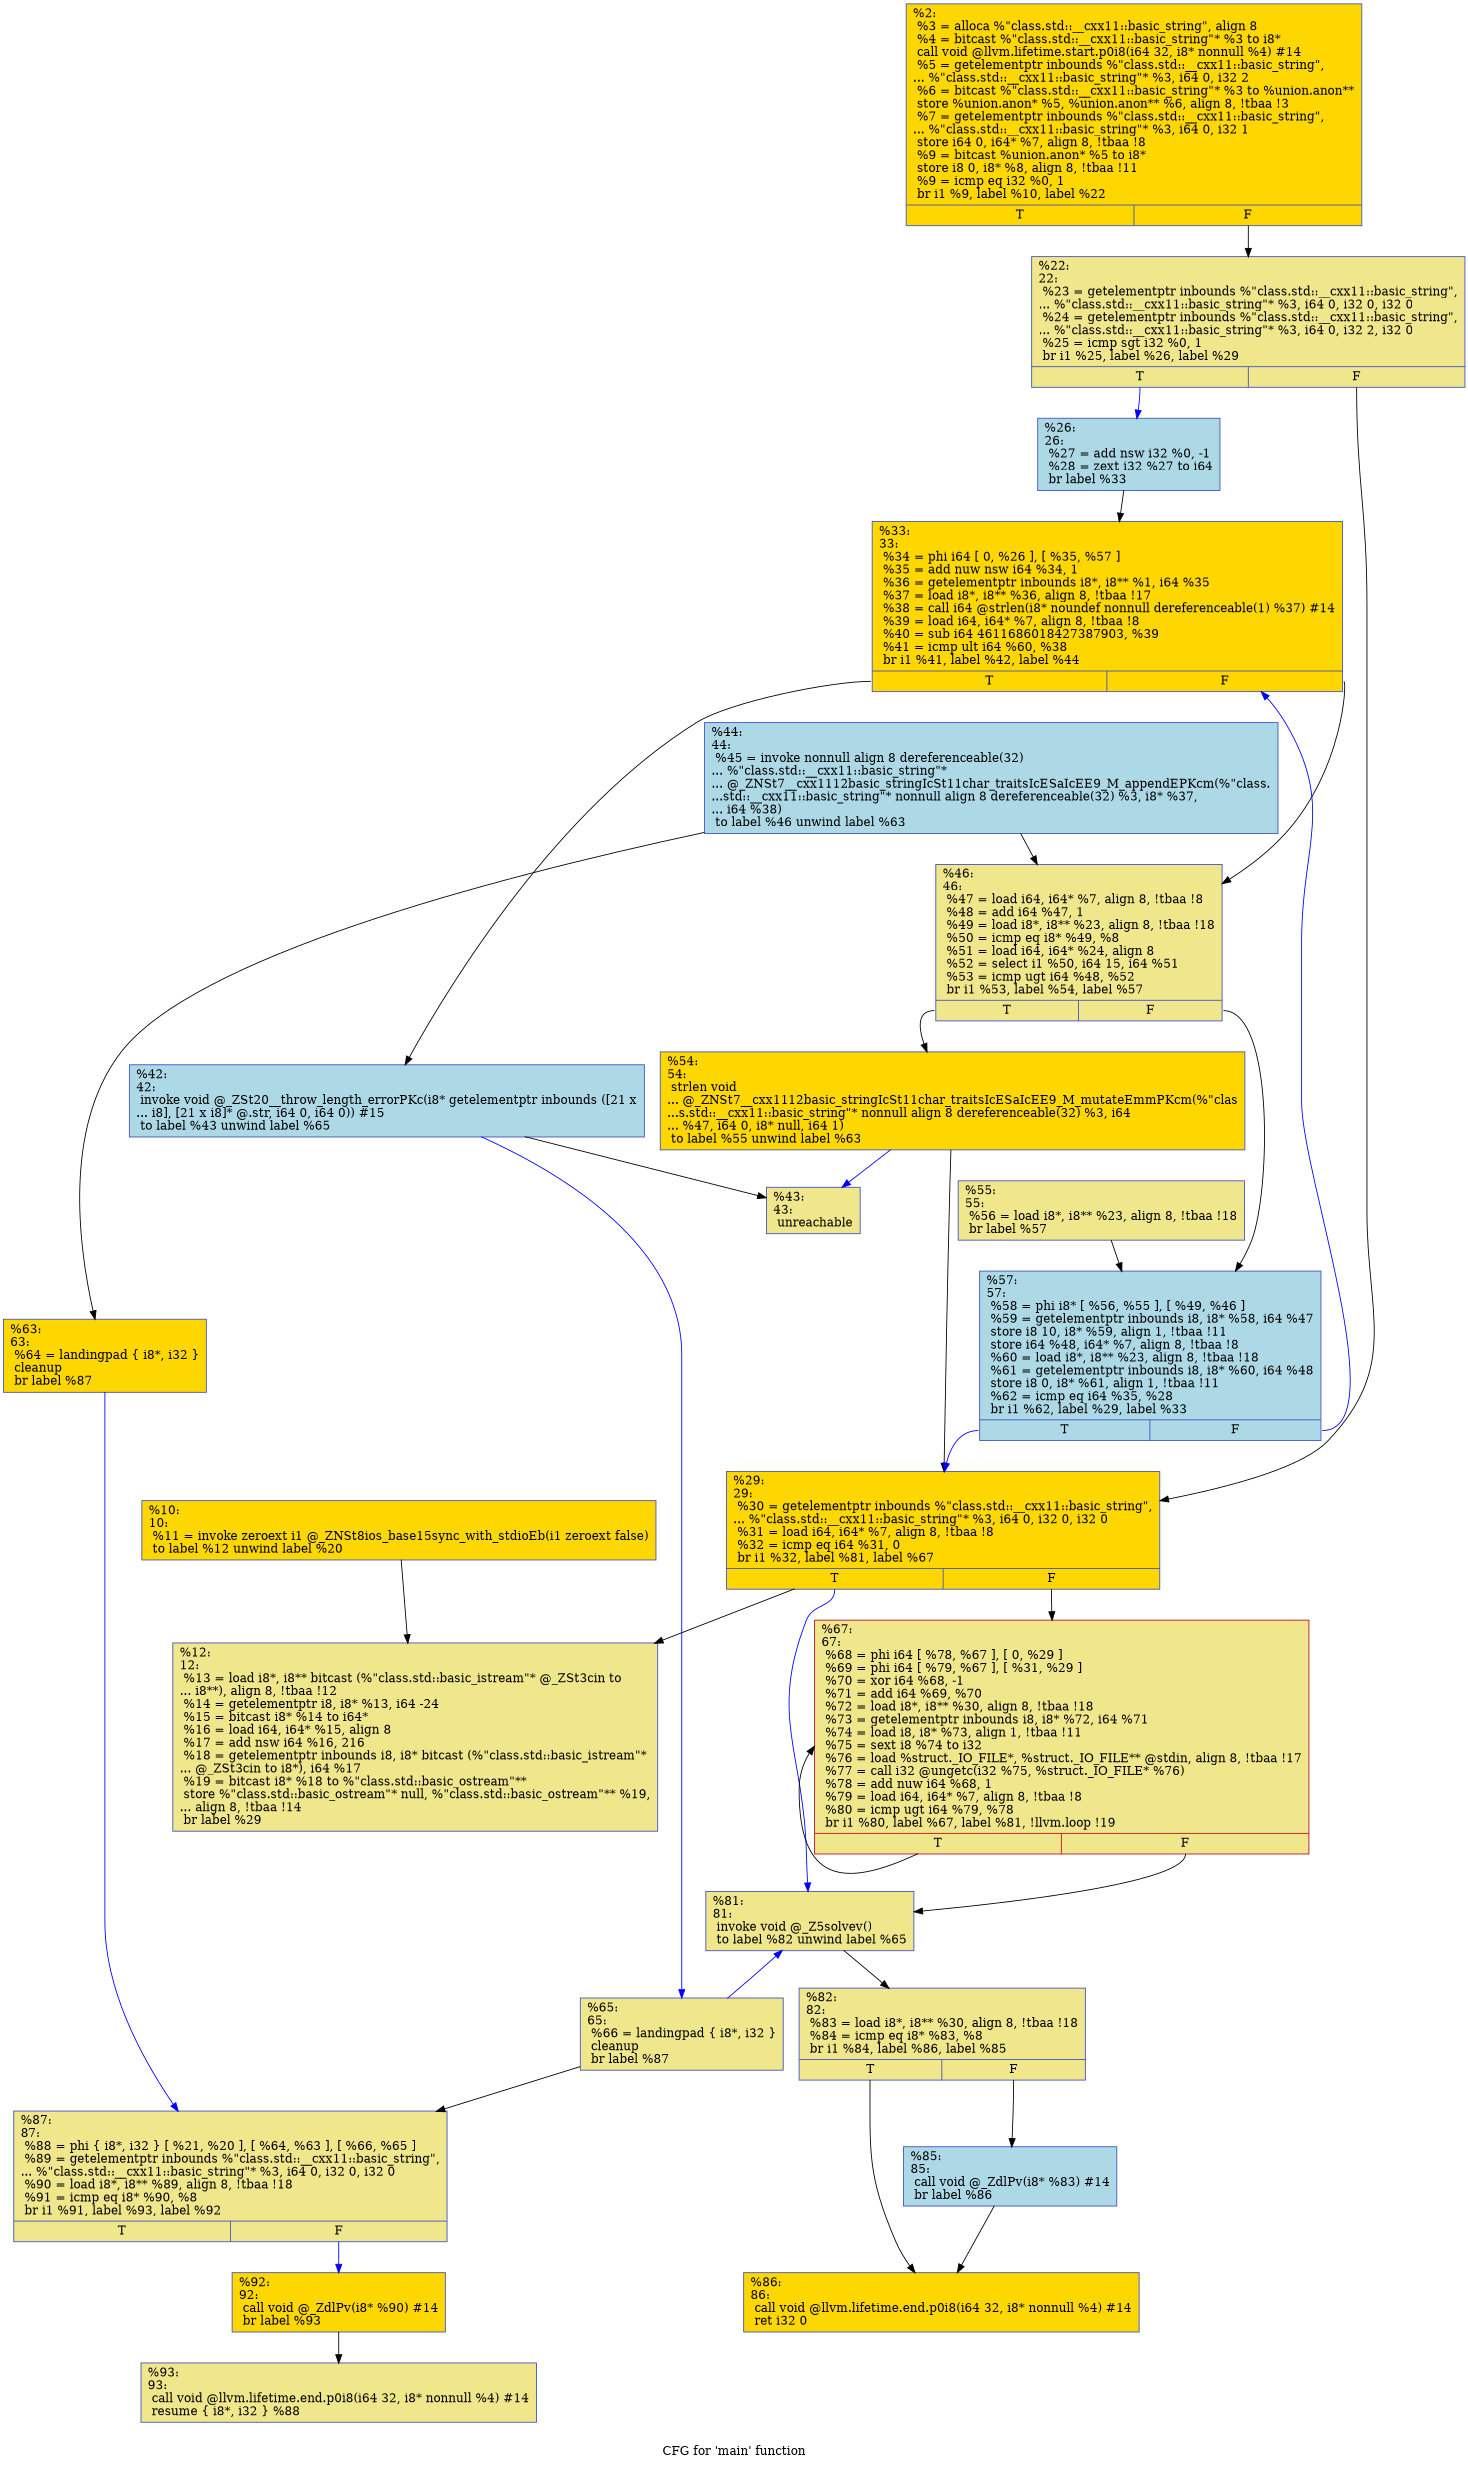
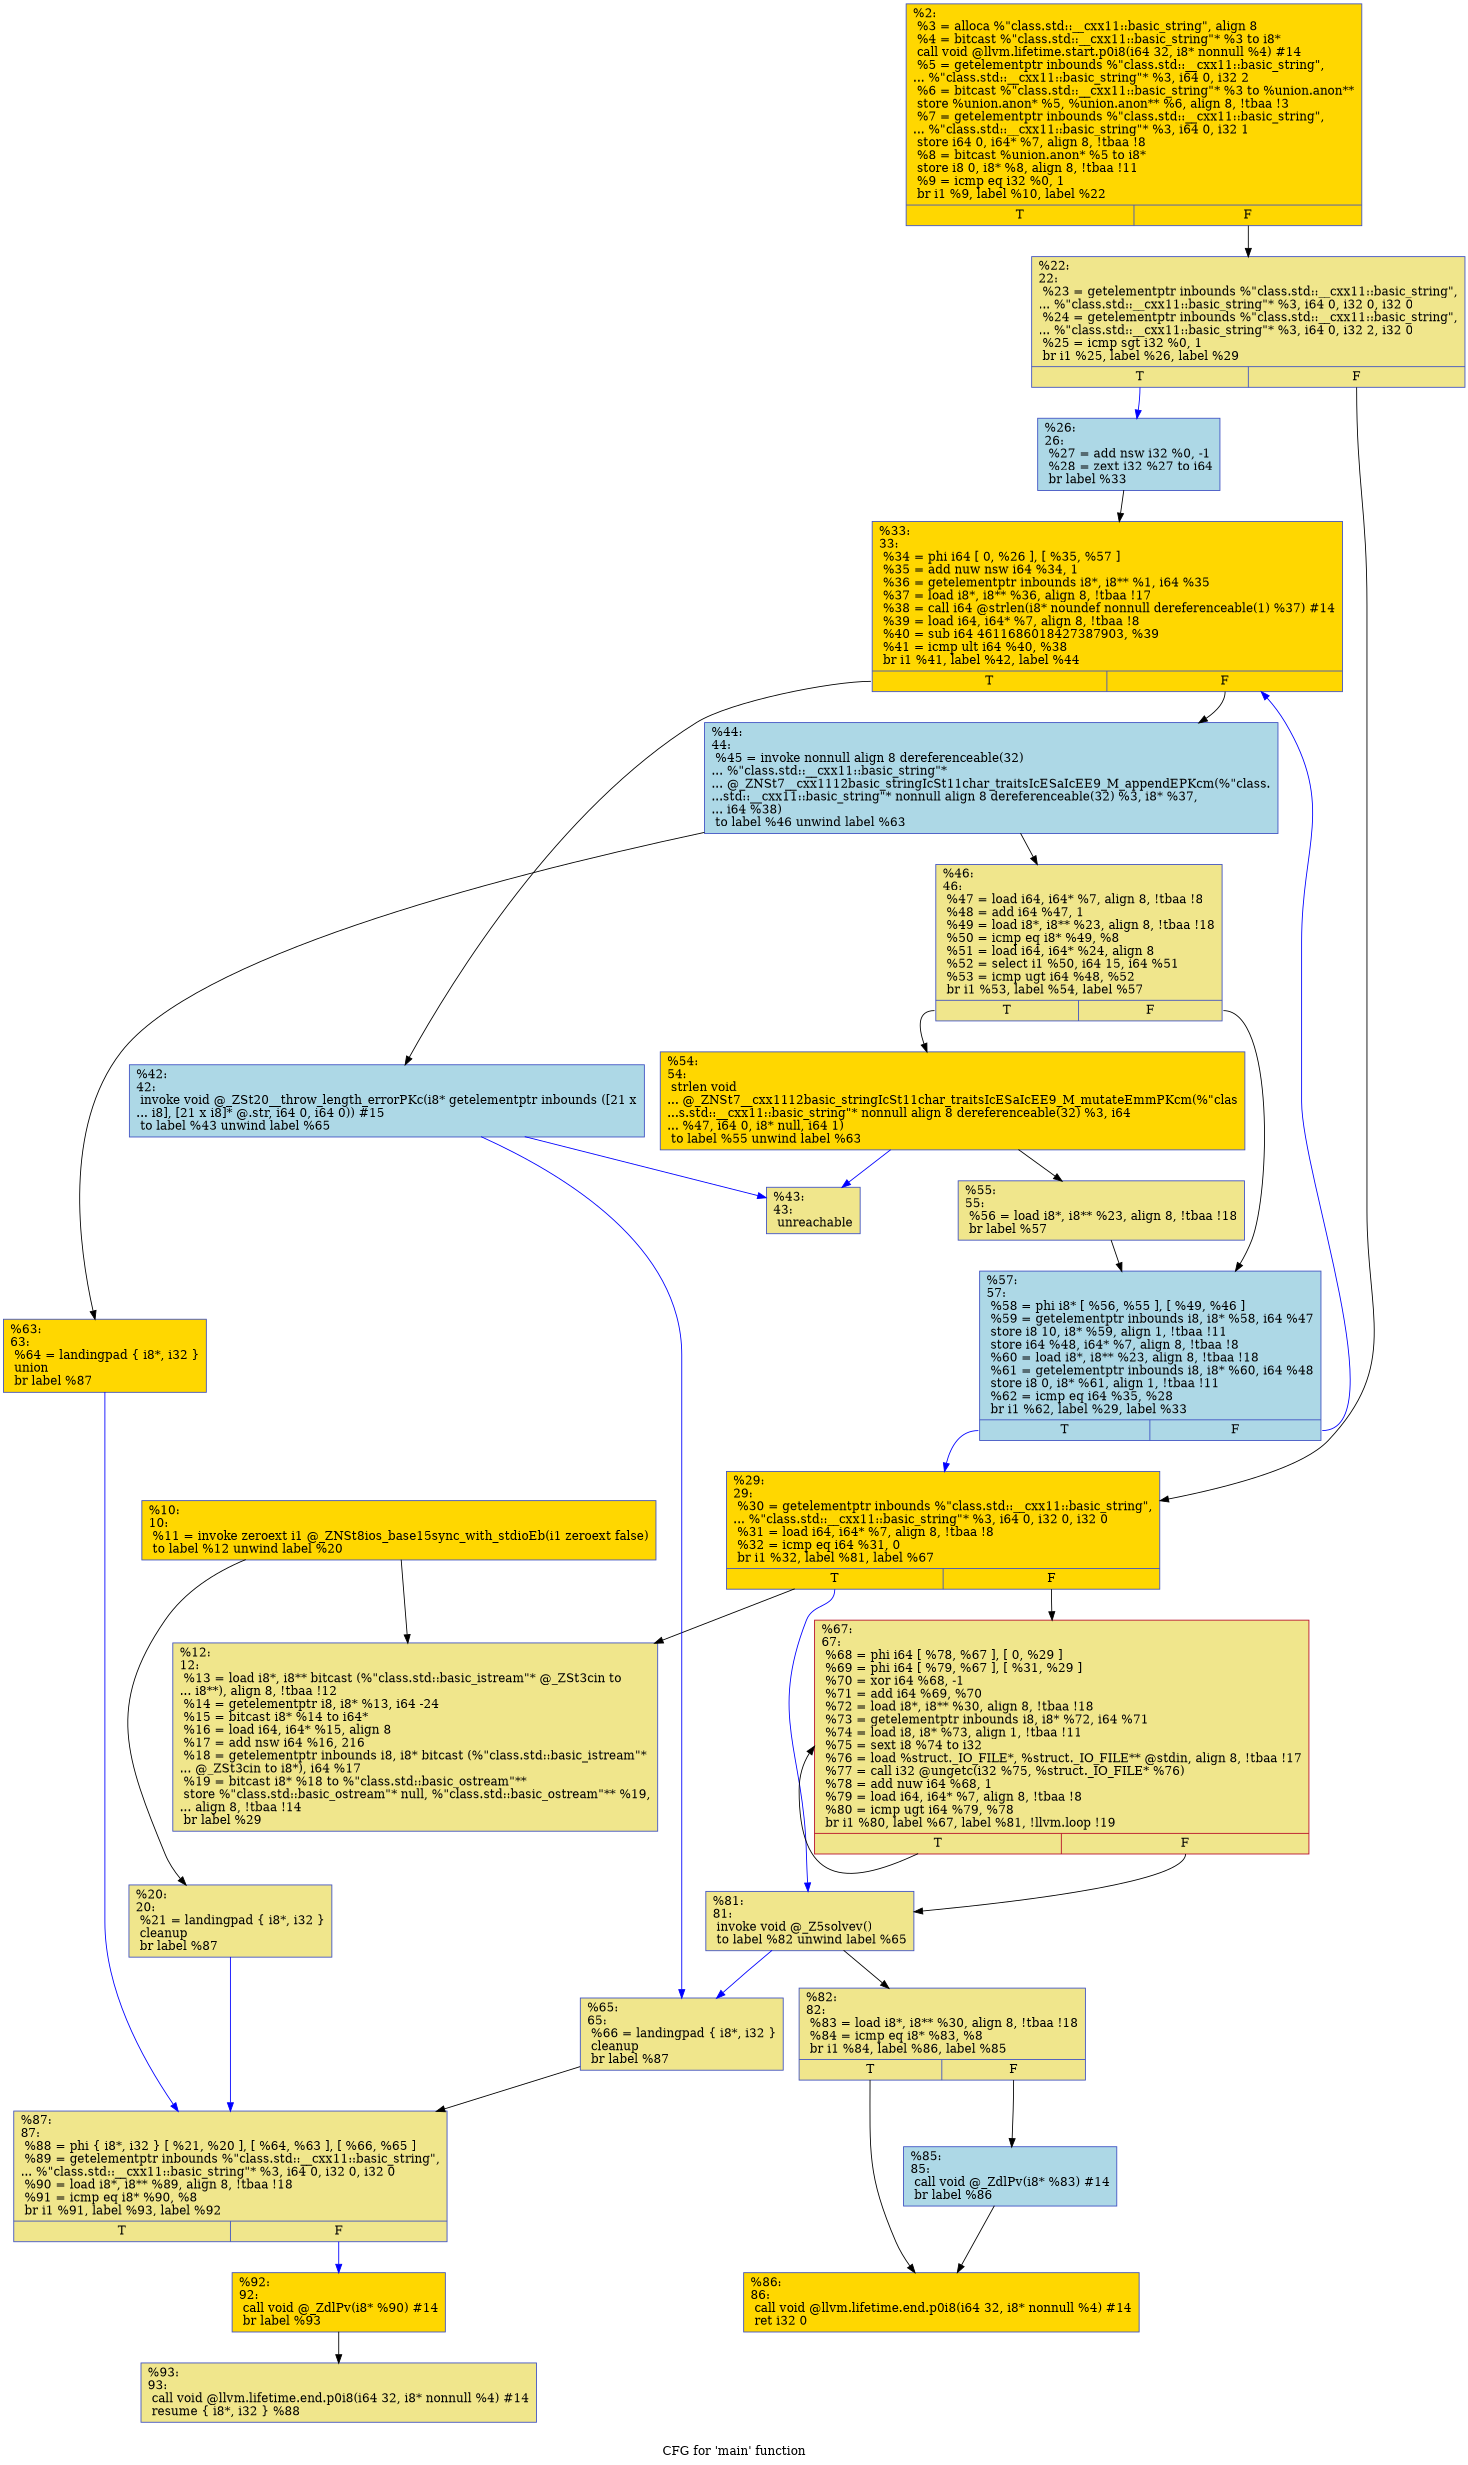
(1030, 156) -> (1030, 156)
(974, 647) -> (974, 647)
(1318, 784) -> (1219, 707)
(641, 1166) -> (641, 1166)
(947, 1306) -> (1037, 1163)
(37, 1368) -> (30, 1368)
none -> (230, 1921)
(752, 1978) -> (747, 1971)
